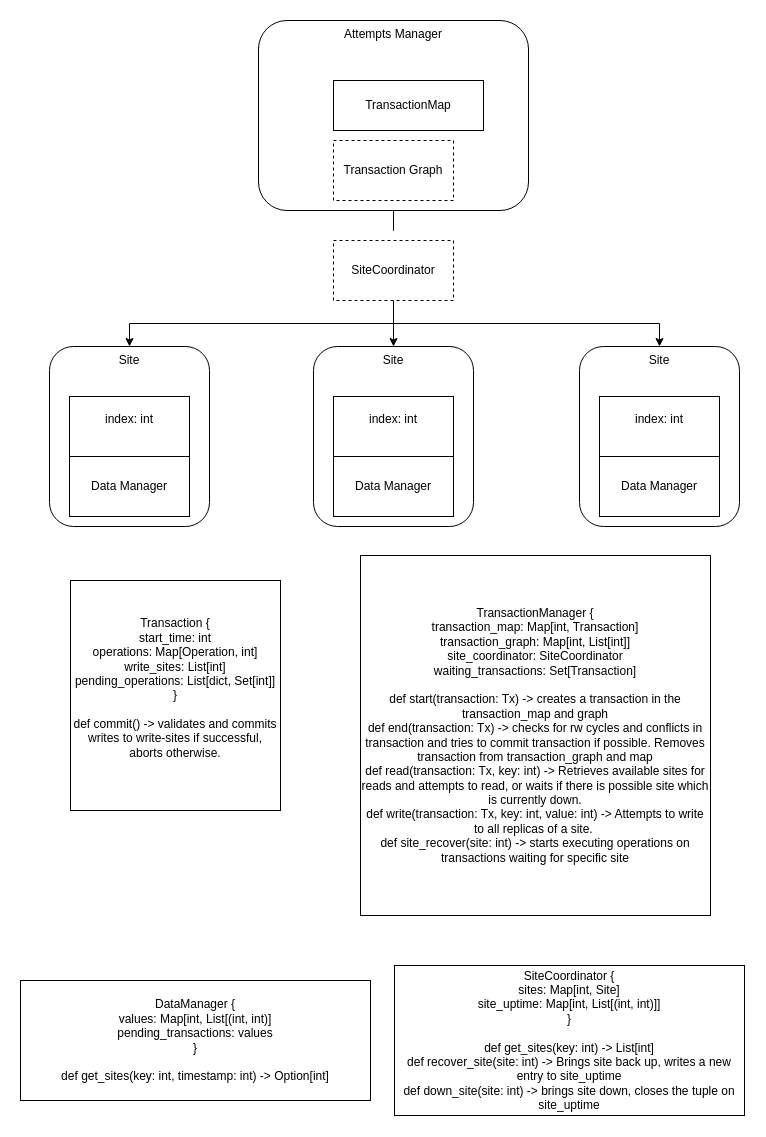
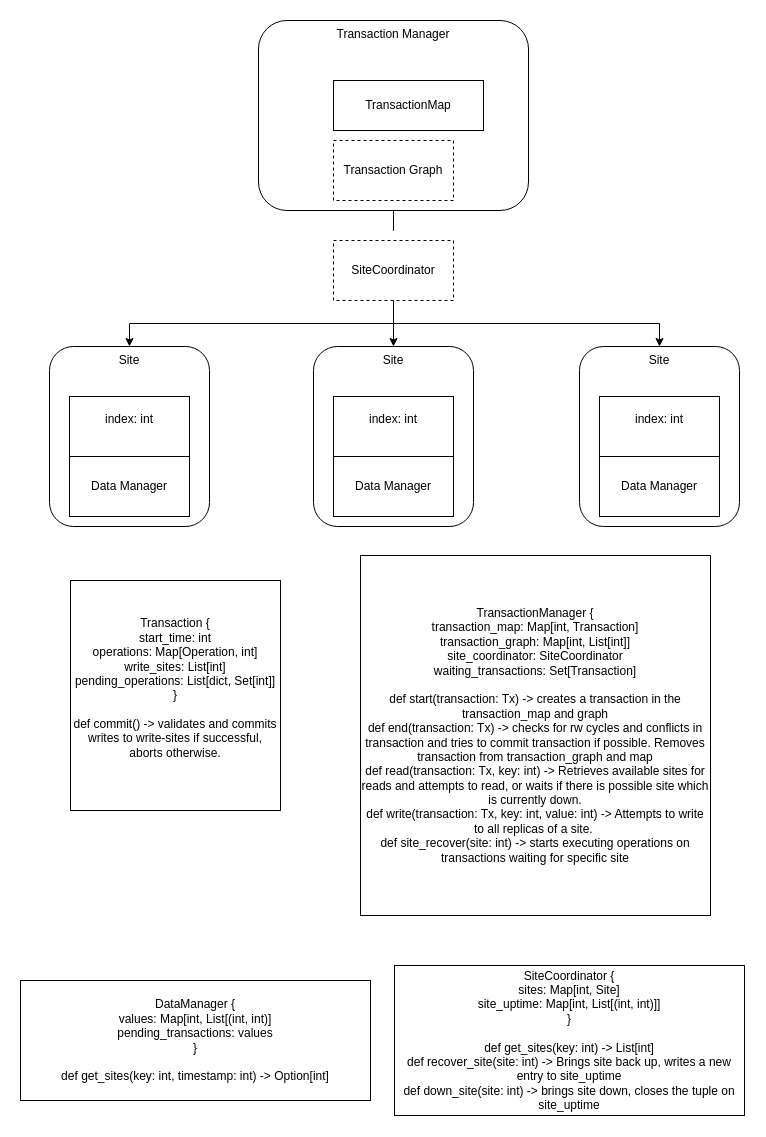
(394, 35) -> (394, 35)
